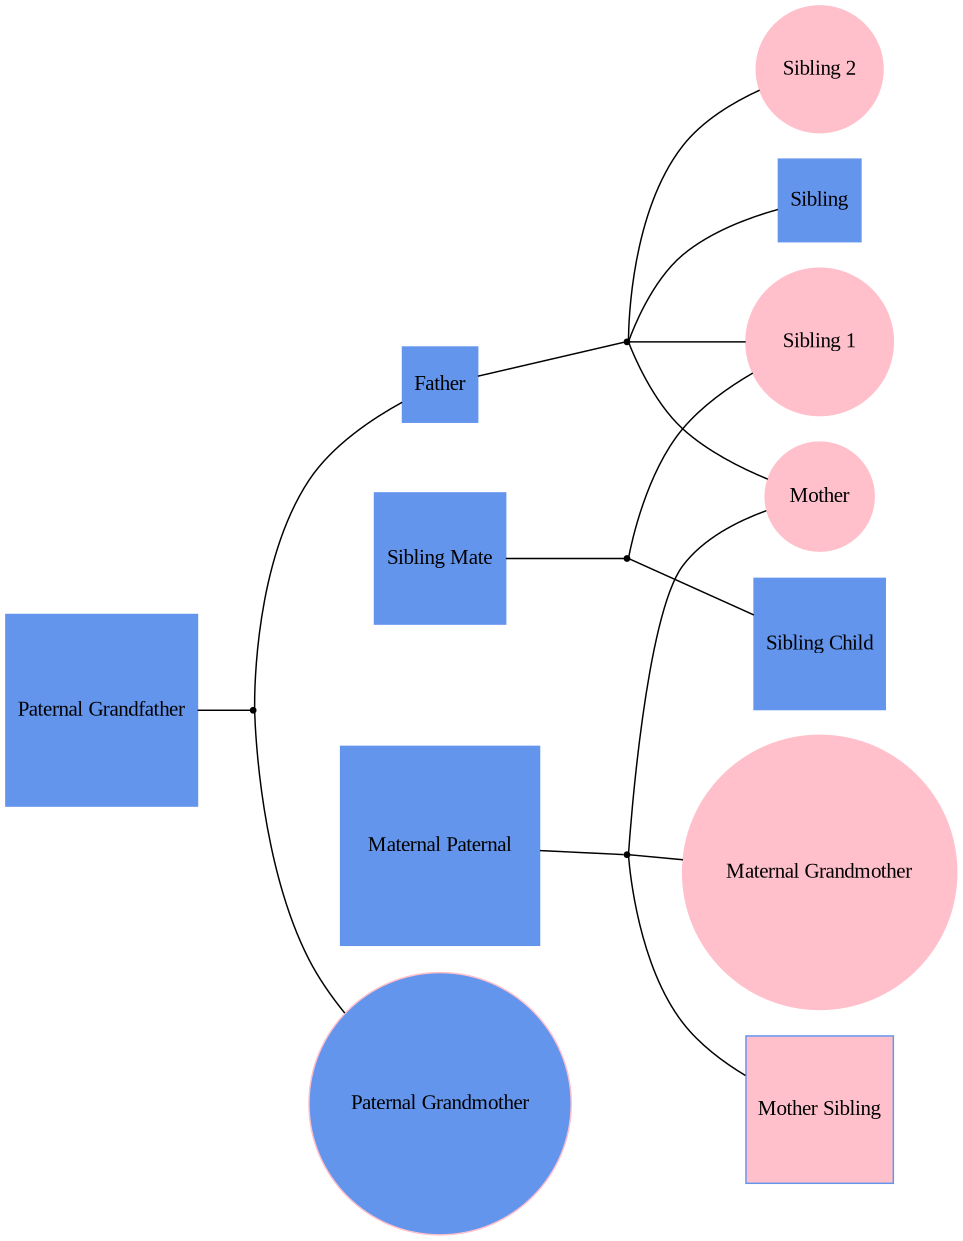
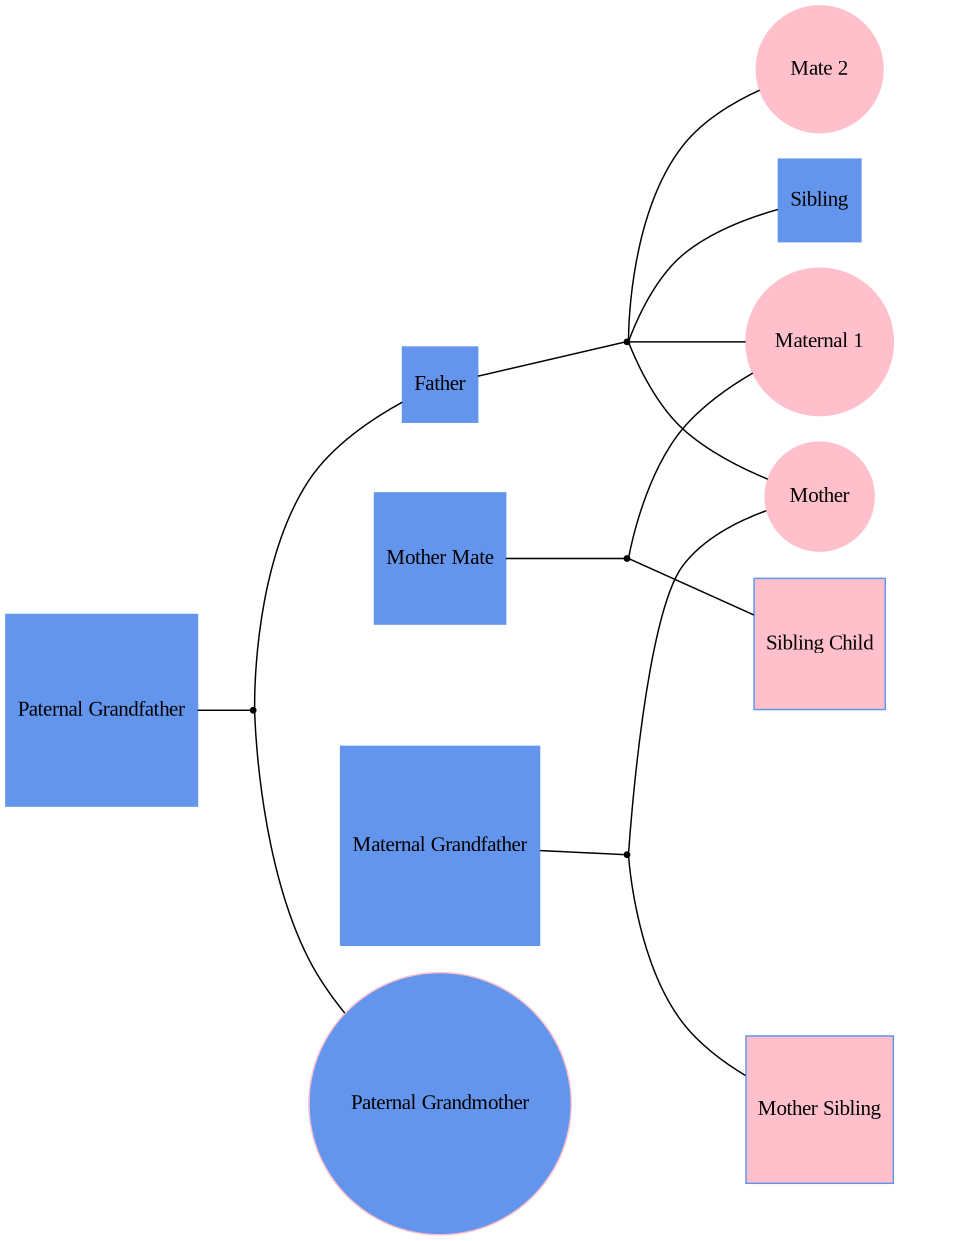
(820, 69) -> (820, 69)
(820, 342) -> (820, 342)
(440, 558) -> (440, 558)
(820, 644) -> (820, 644)
(440, 846) -> (440, 846)
(820, 872) -> none
